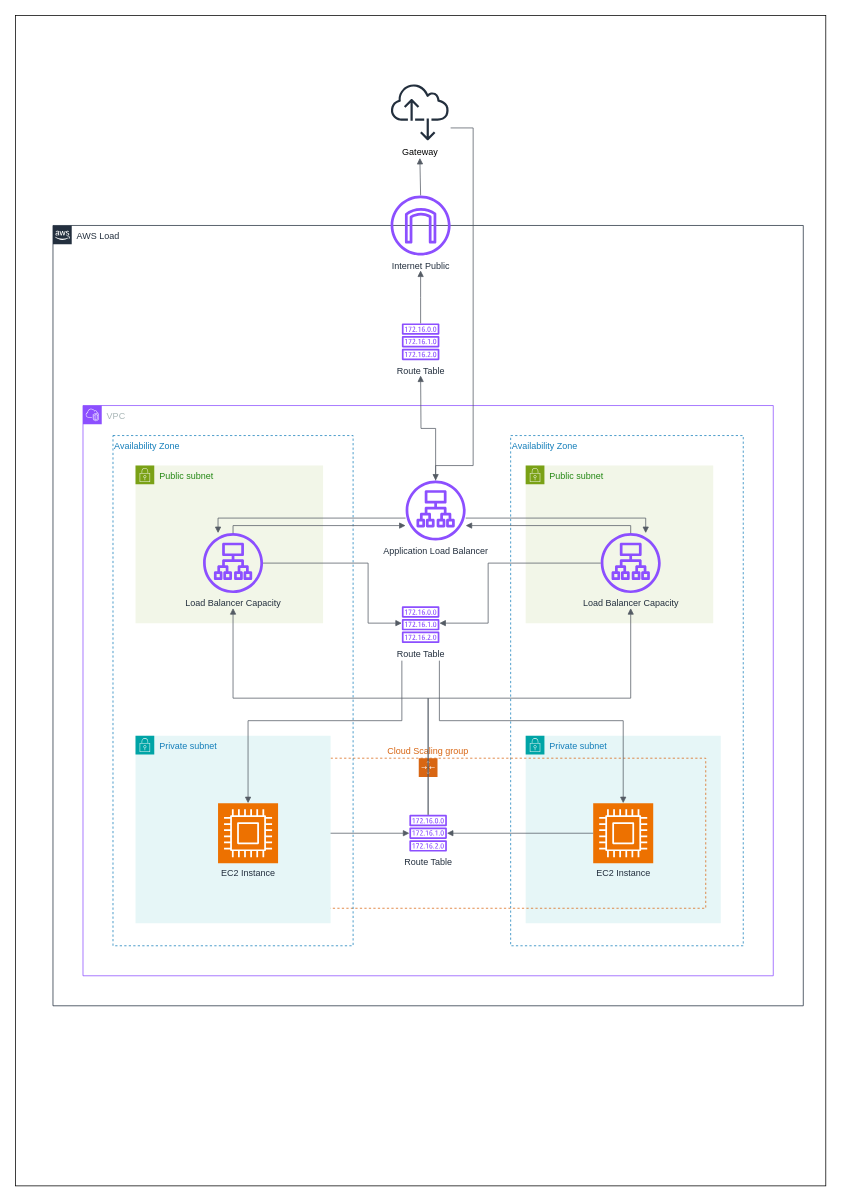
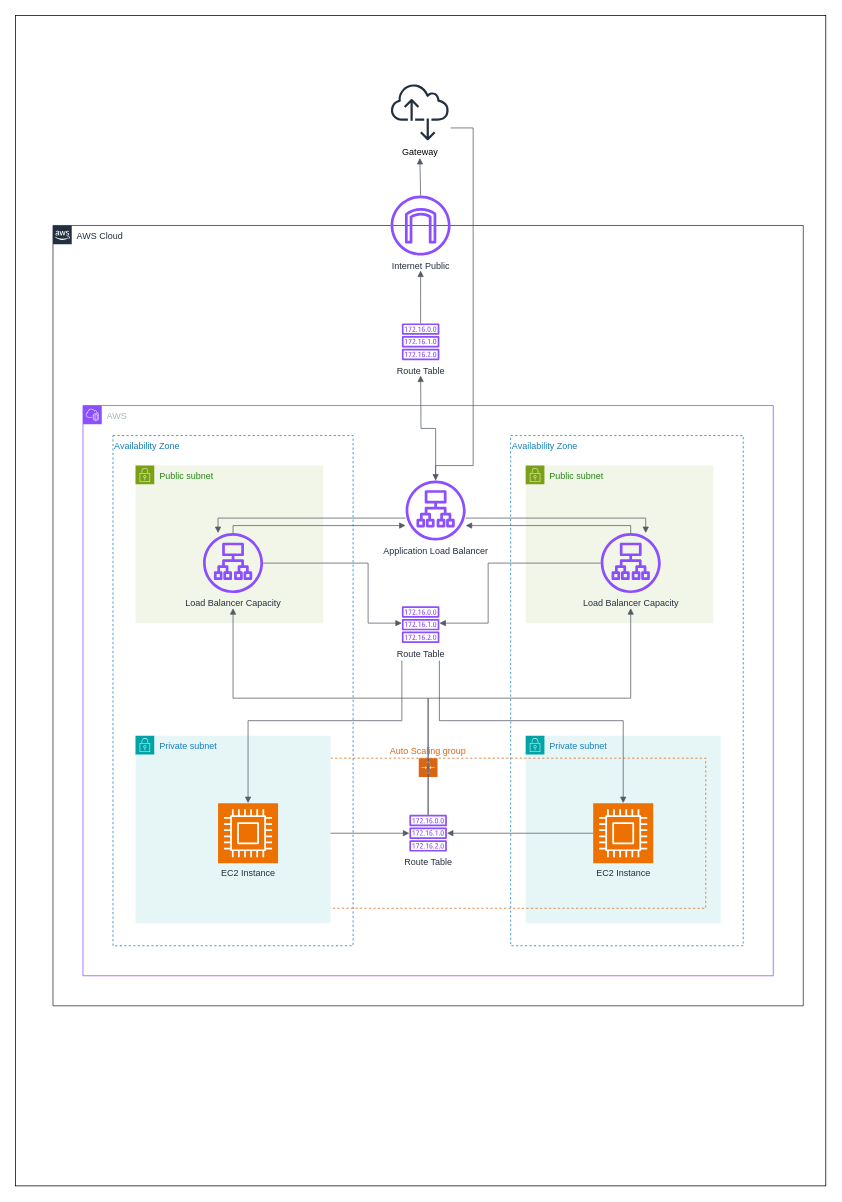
(96, 236) -> (97, 236)
(114, 416) -> (114, 416)
(428, 750) -> (428, 750)
